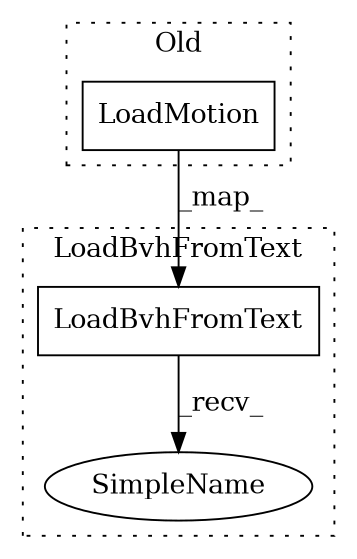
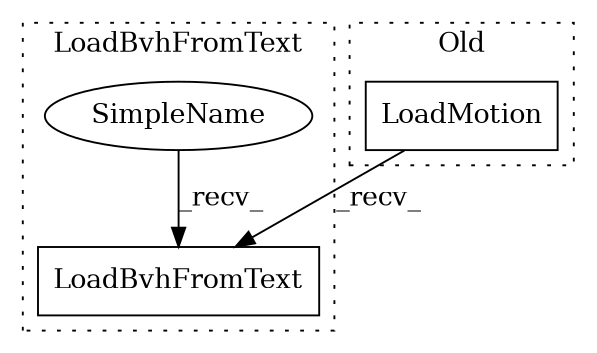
(221, 199) -> (379, 199)
(179, 394) -> (179, 189)
